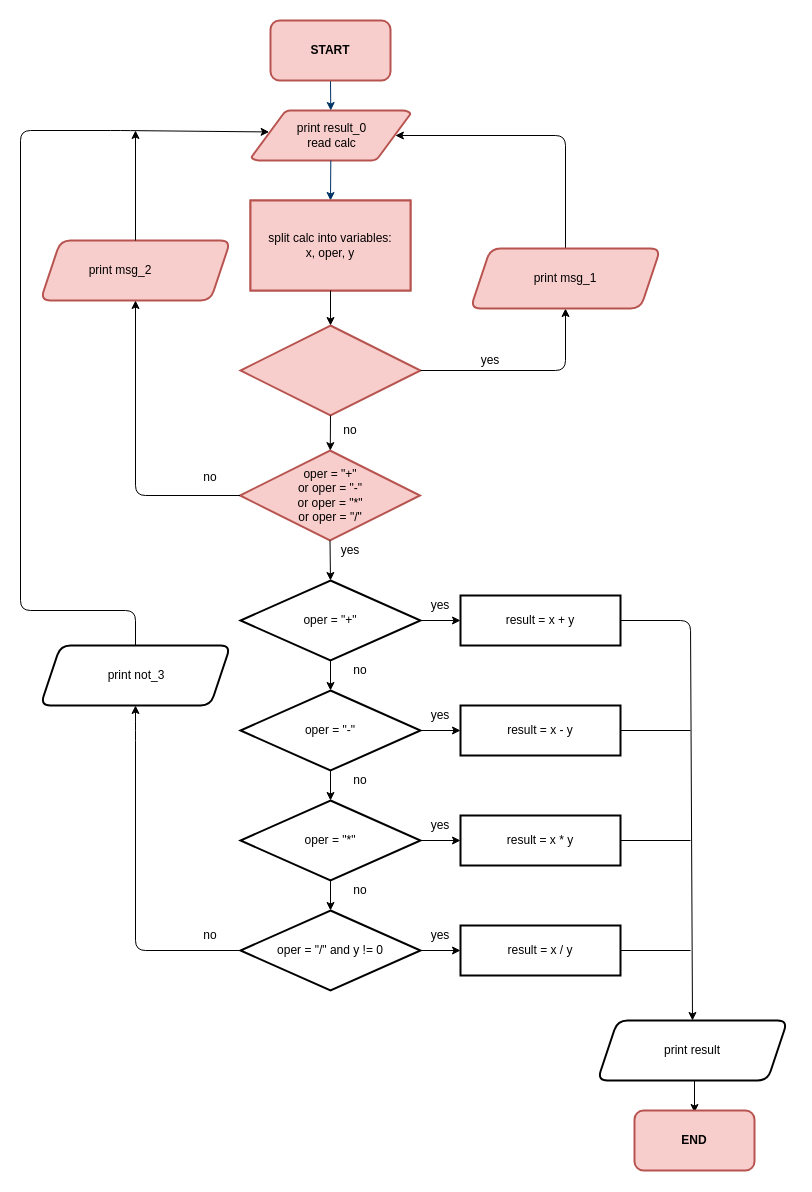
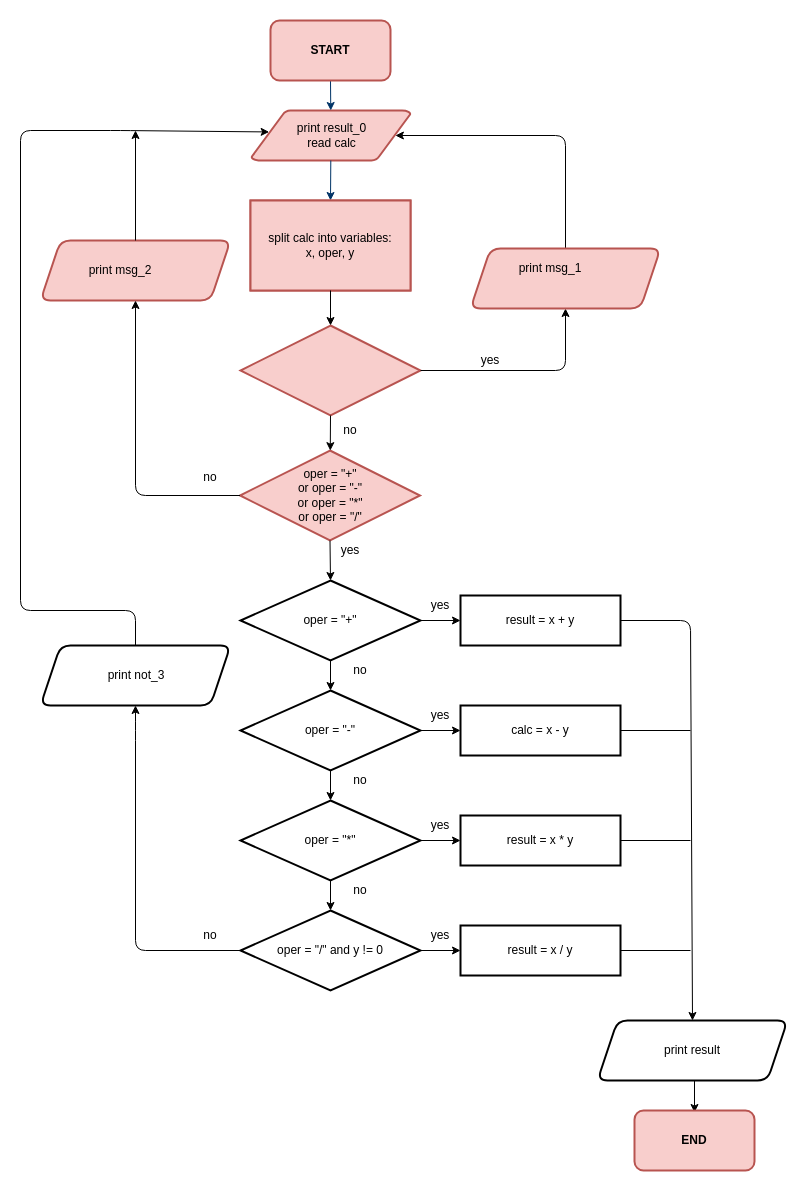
(566, 279) -> (551, 269)
(541, 731) -> (541, 731)
